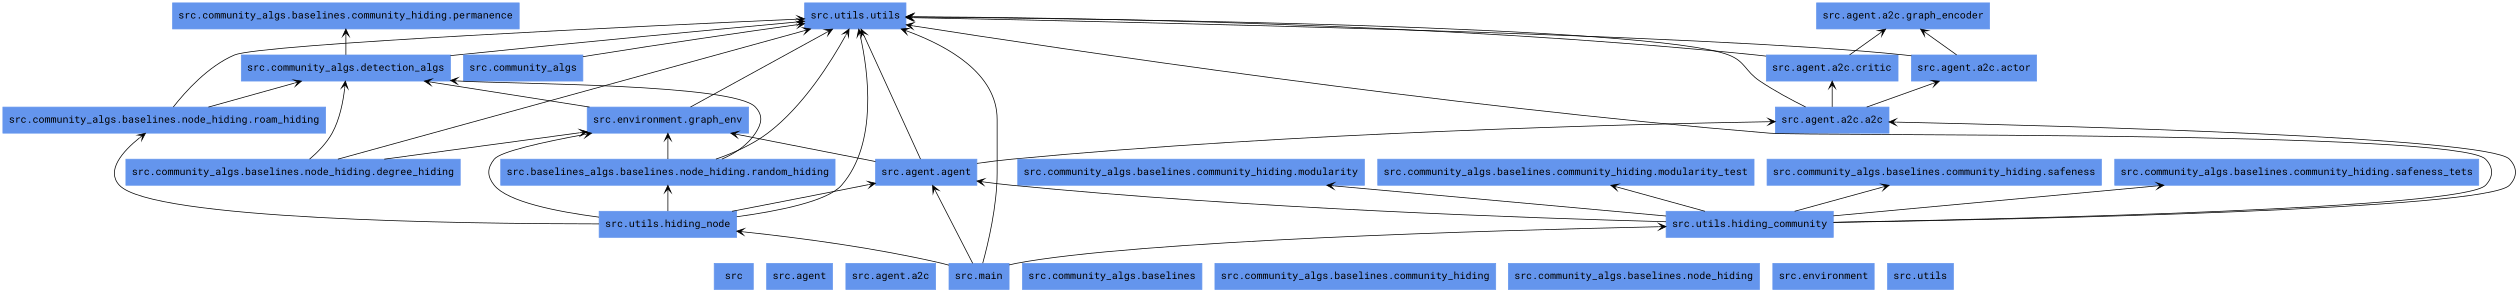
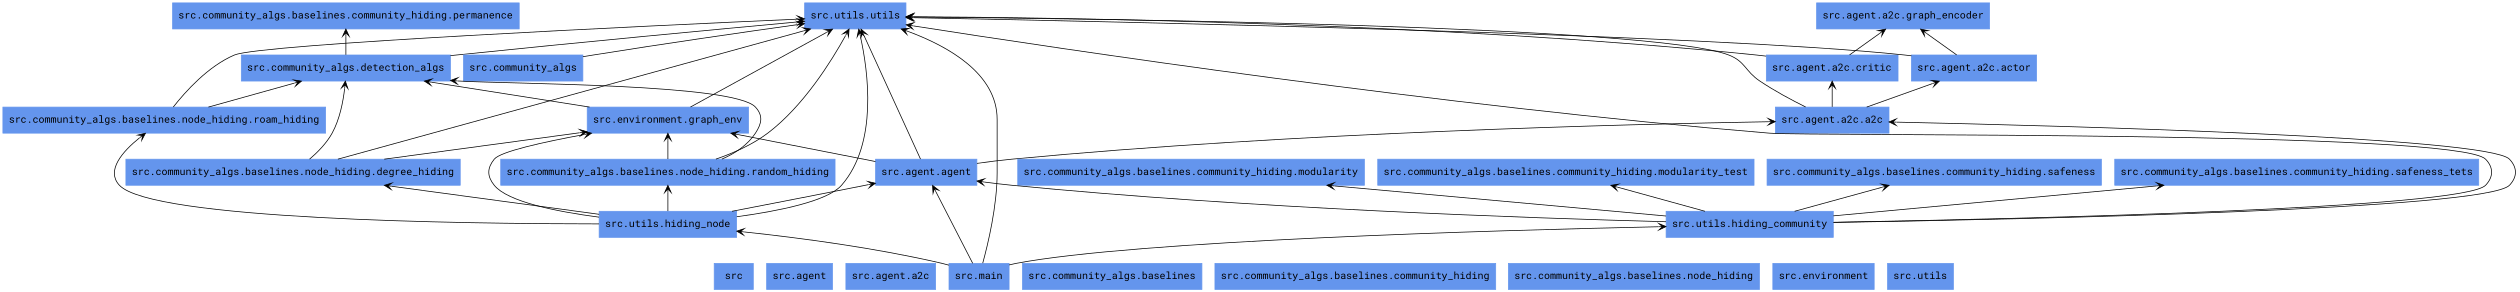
(668, 172) -> (668, 172)
none -> (495, 200)
